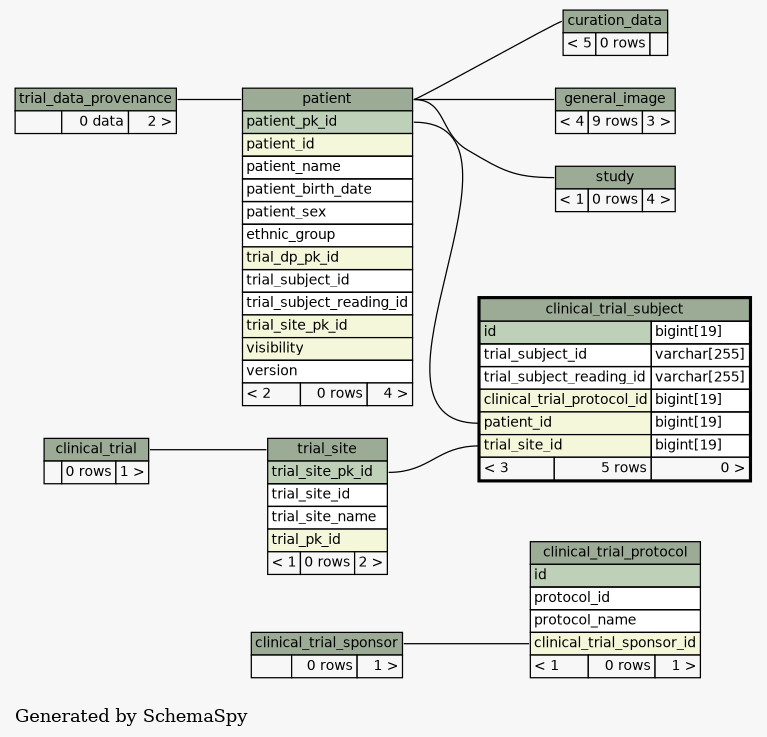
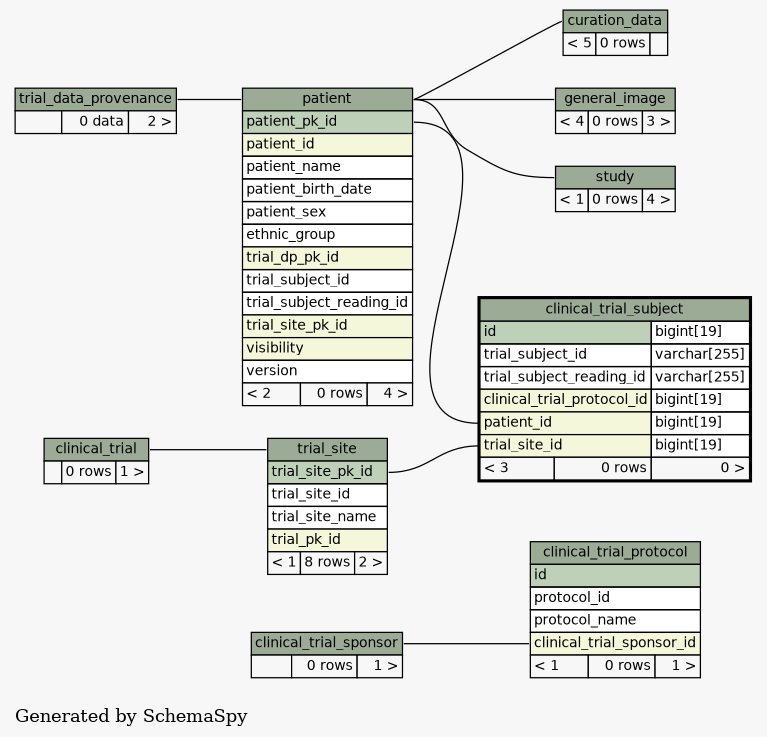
(615, 122) -> (615, 122)
(624, 468) -> (624, 468)
(328, 562) -> (328, 562)
